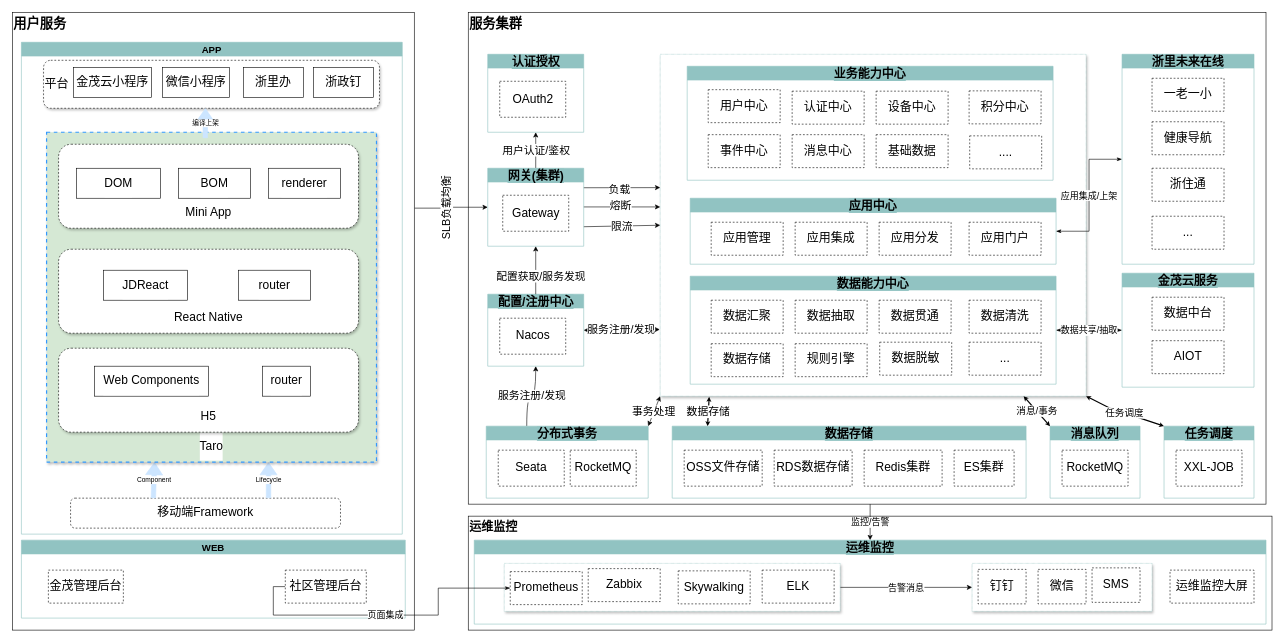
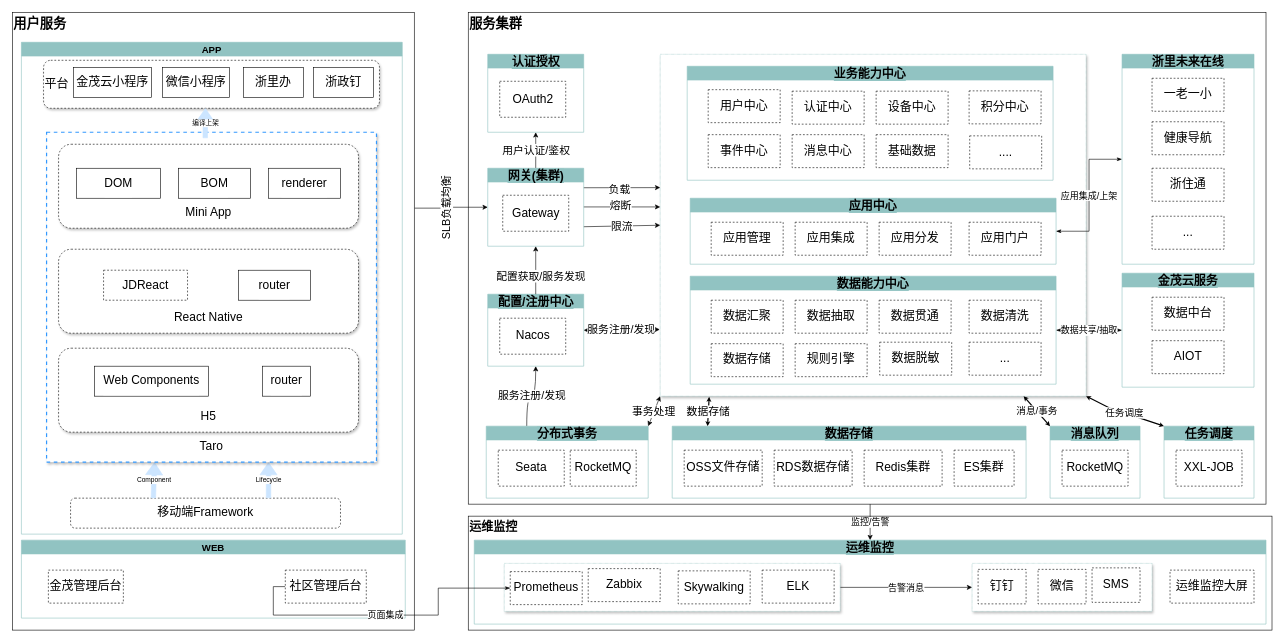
(146, 285) -> (146, 285)
(212, 456) -> (212, 456)
